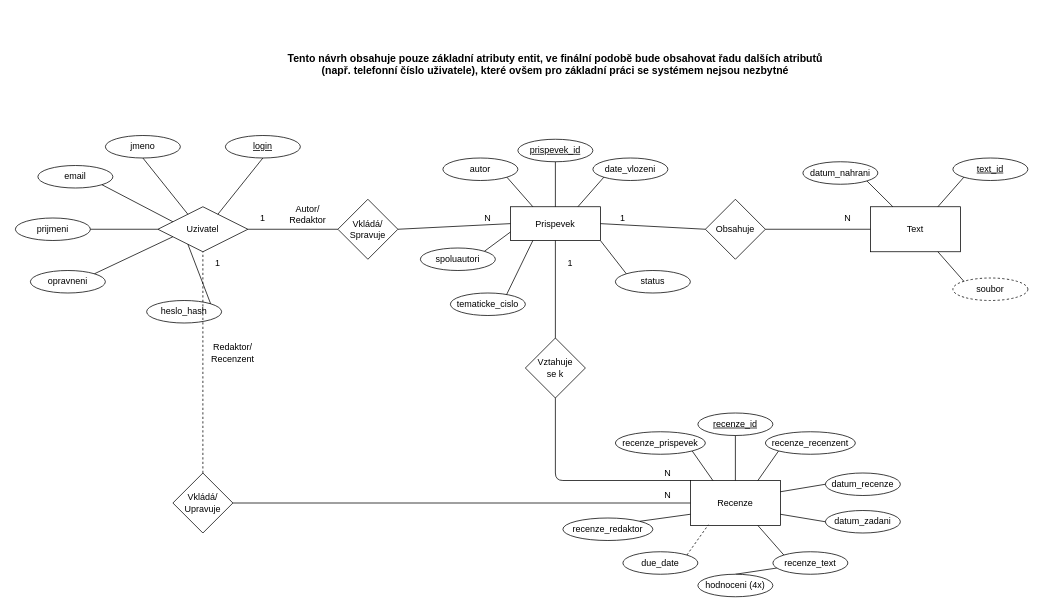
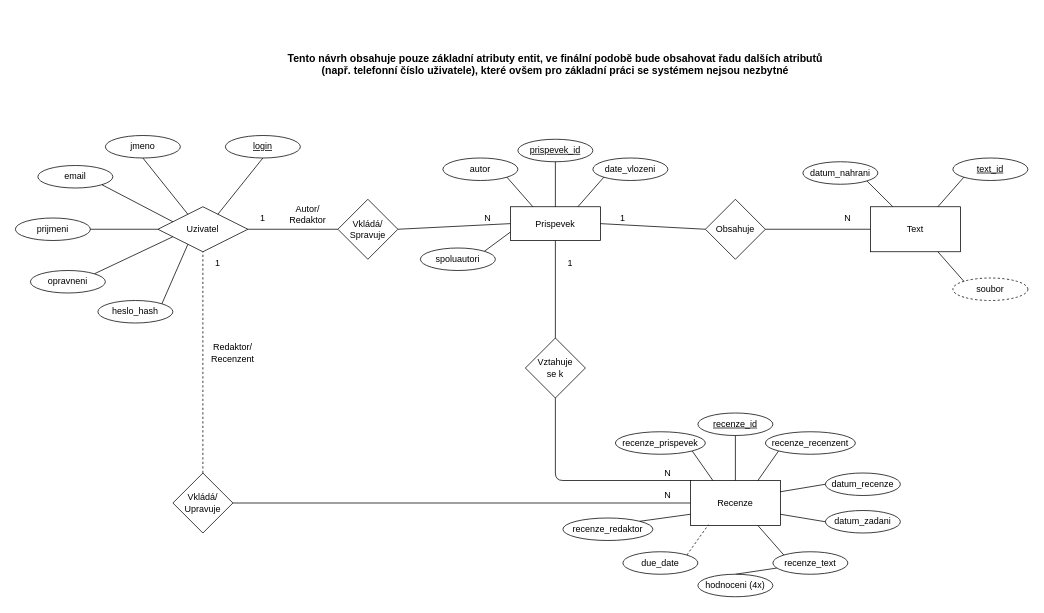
(613, 257) -> none
(520, 267) -> none
(653, 282) -> none
(488, 304) -> none
(184, 312) -> (135, 312)
